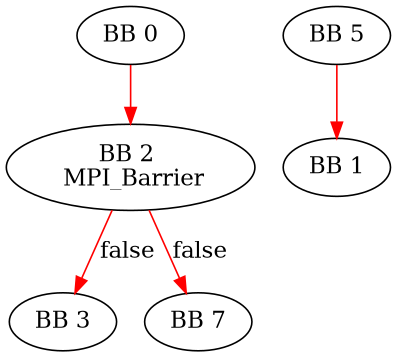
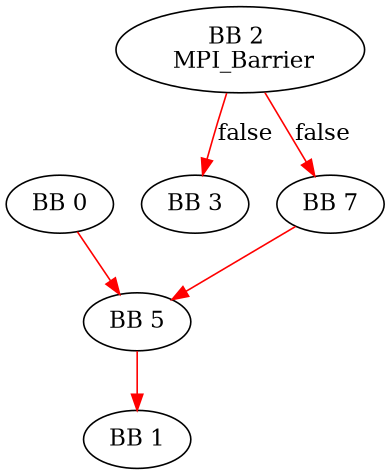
(131, 86) -> (94, 256)
none -> (241, 259)
